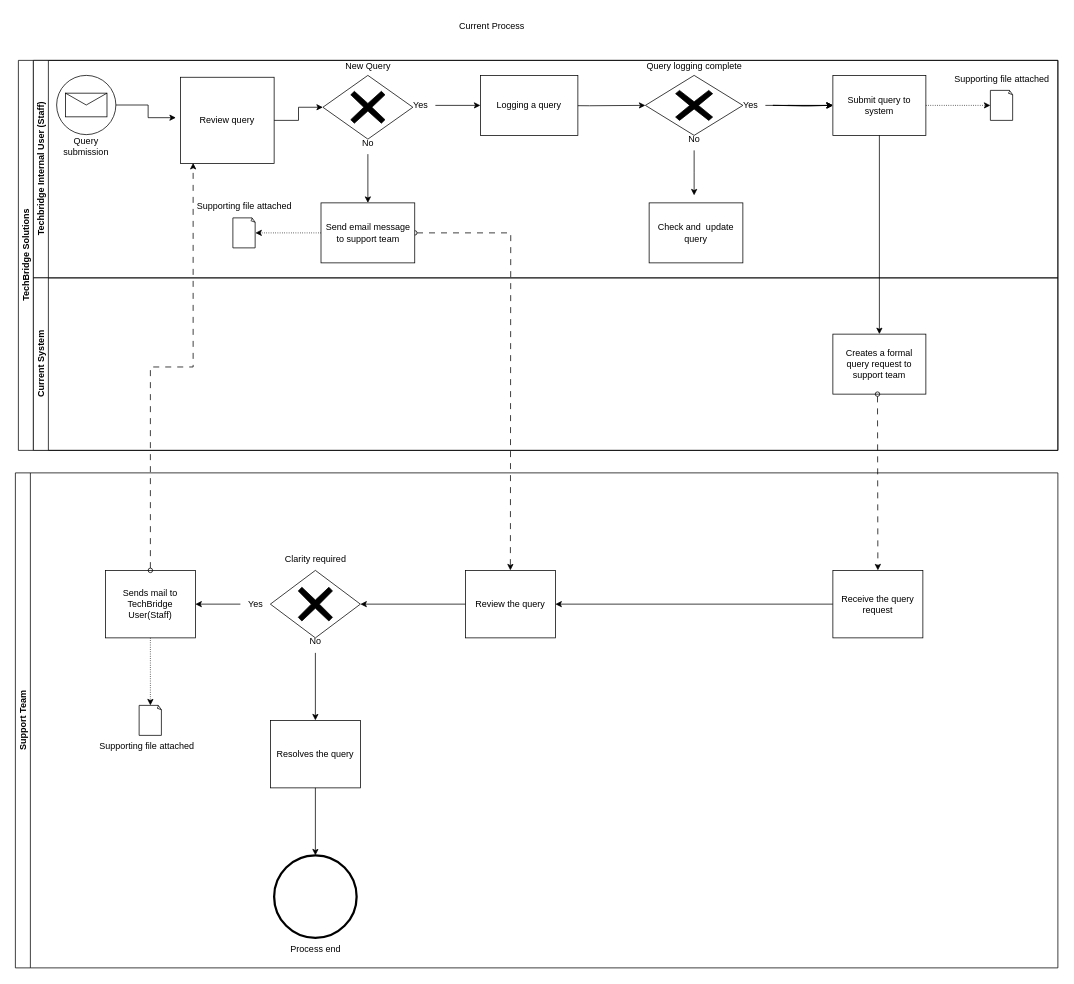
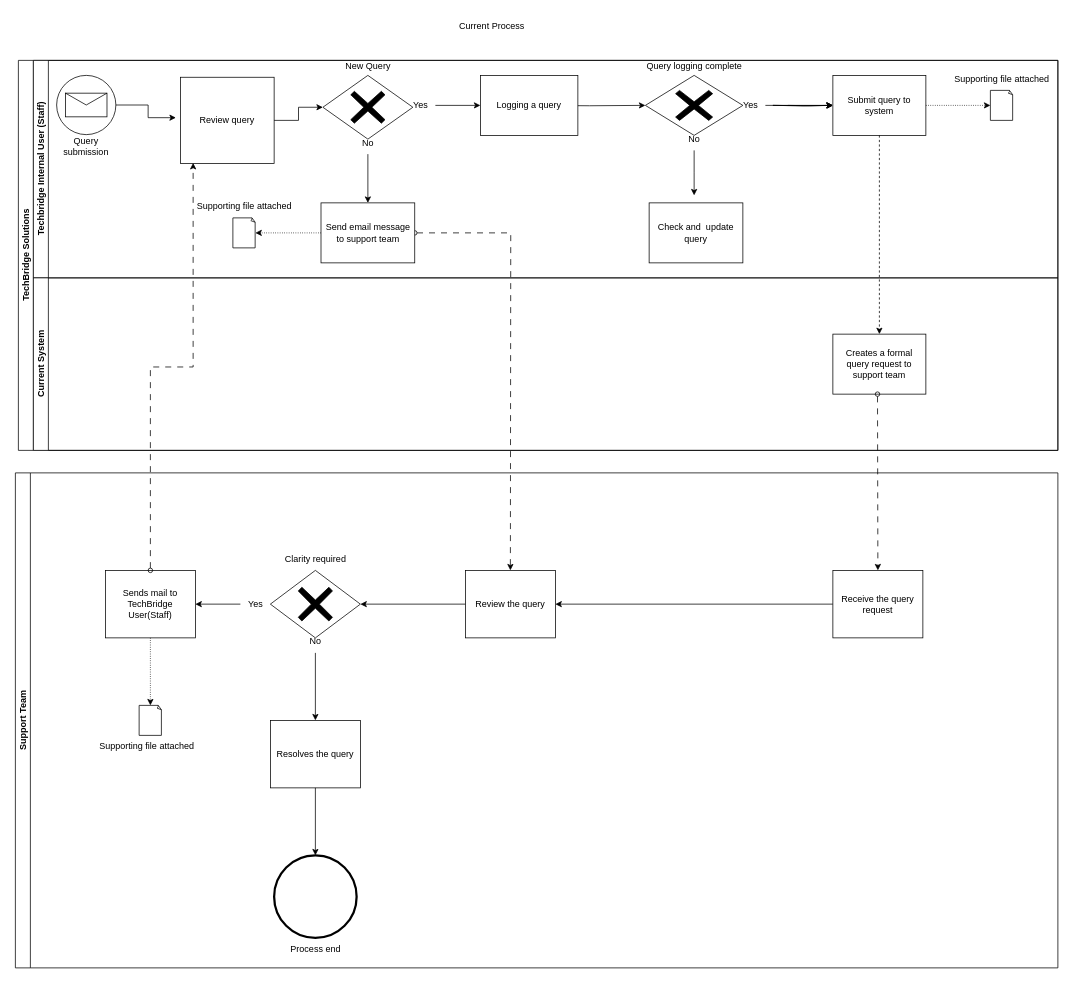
(879, 233) -> (879, 233)
